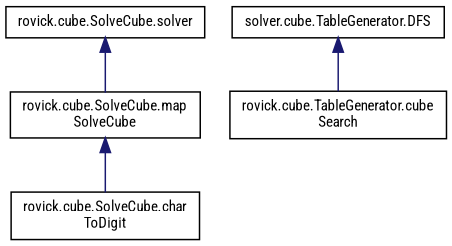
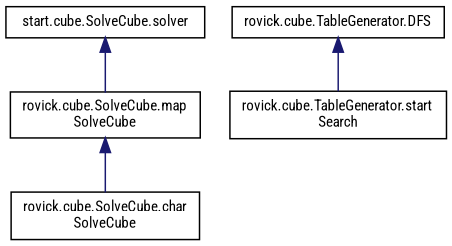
(105, 22) -> (105, 22)
(338, 22) -> (338, 22)
(338, 115) -> (338, 115)
(105, 216) -> (105, 216)
